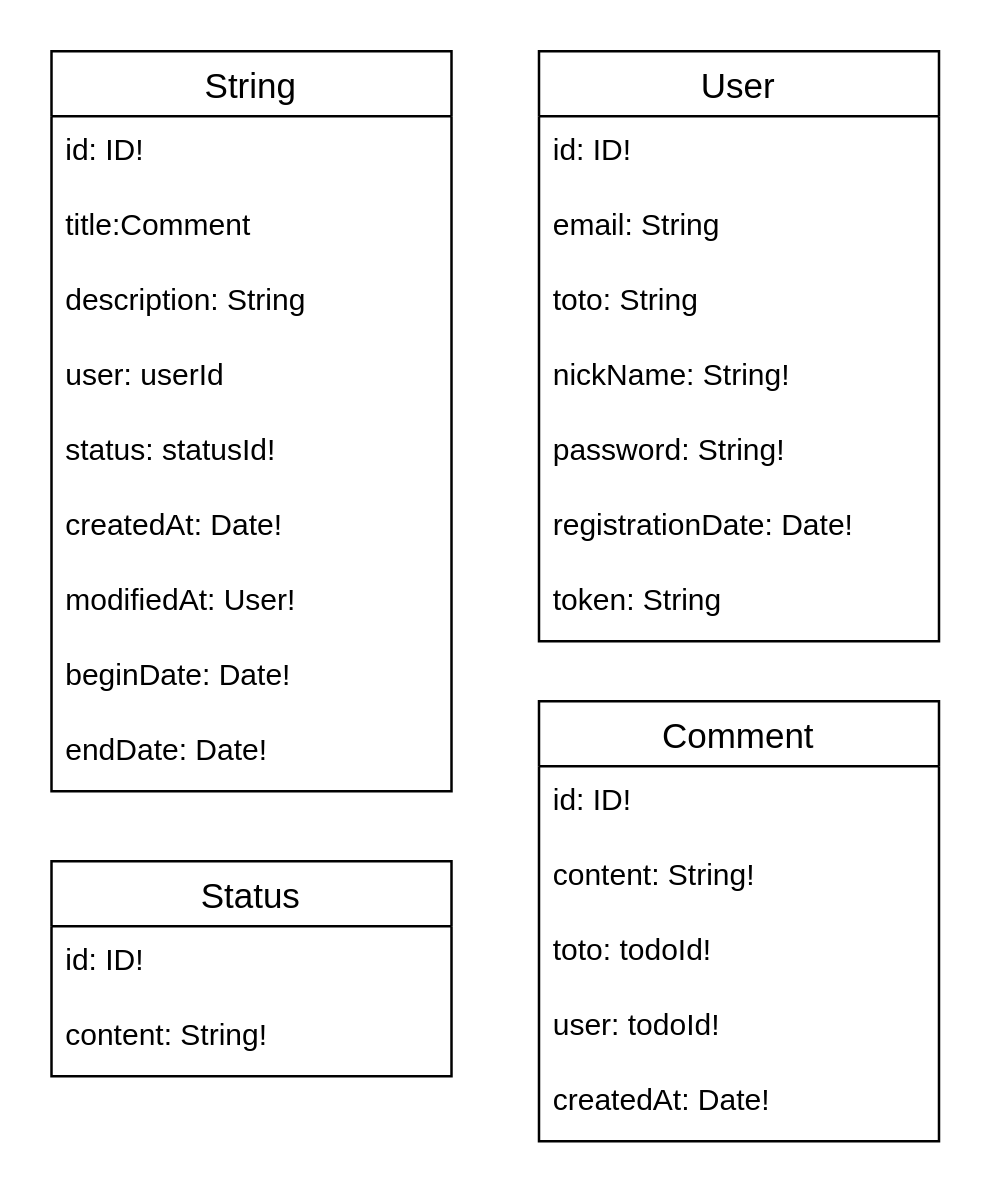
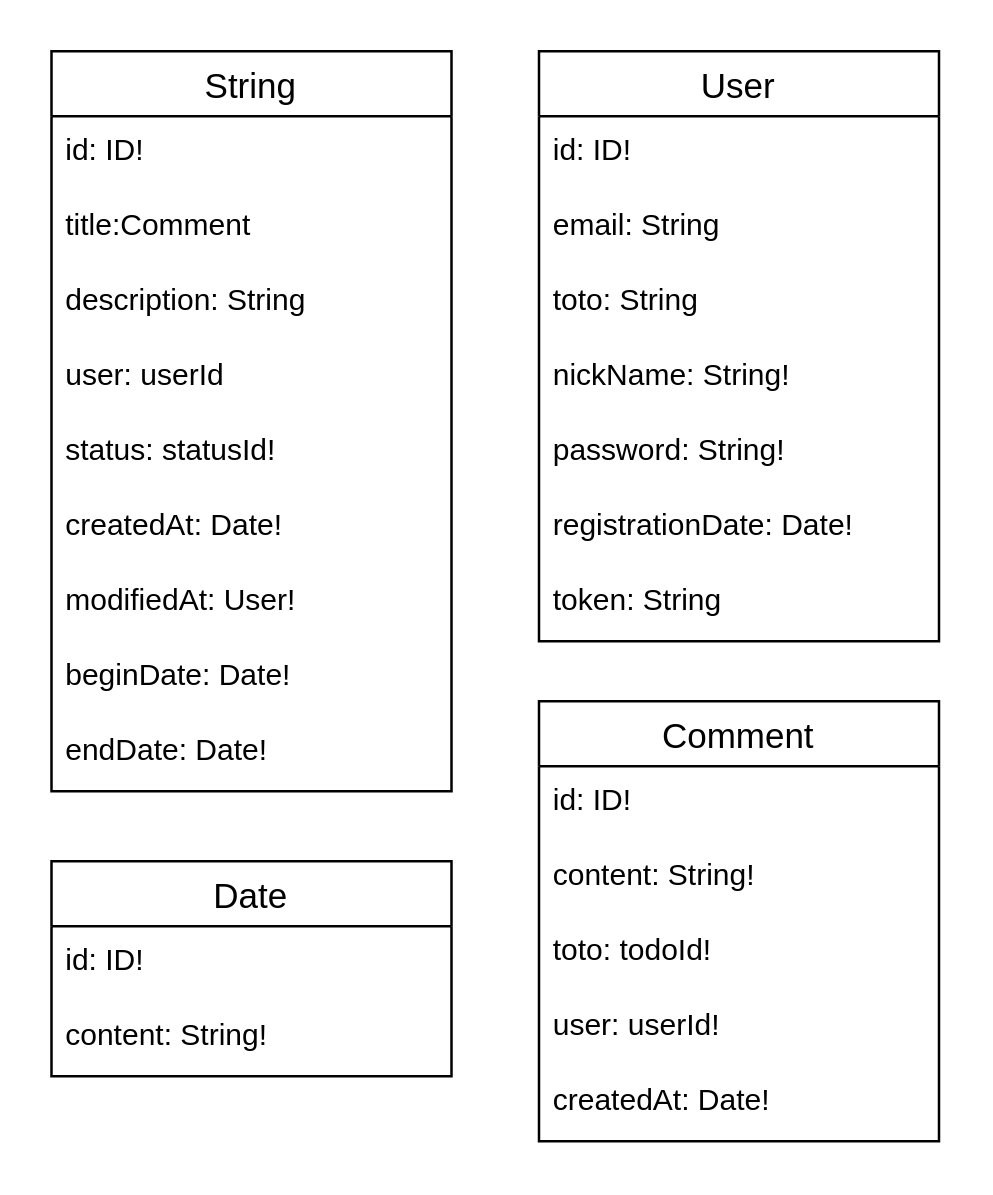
(250, 896) -> (250, 896)
(650, 1025) -> (650, 1025)
